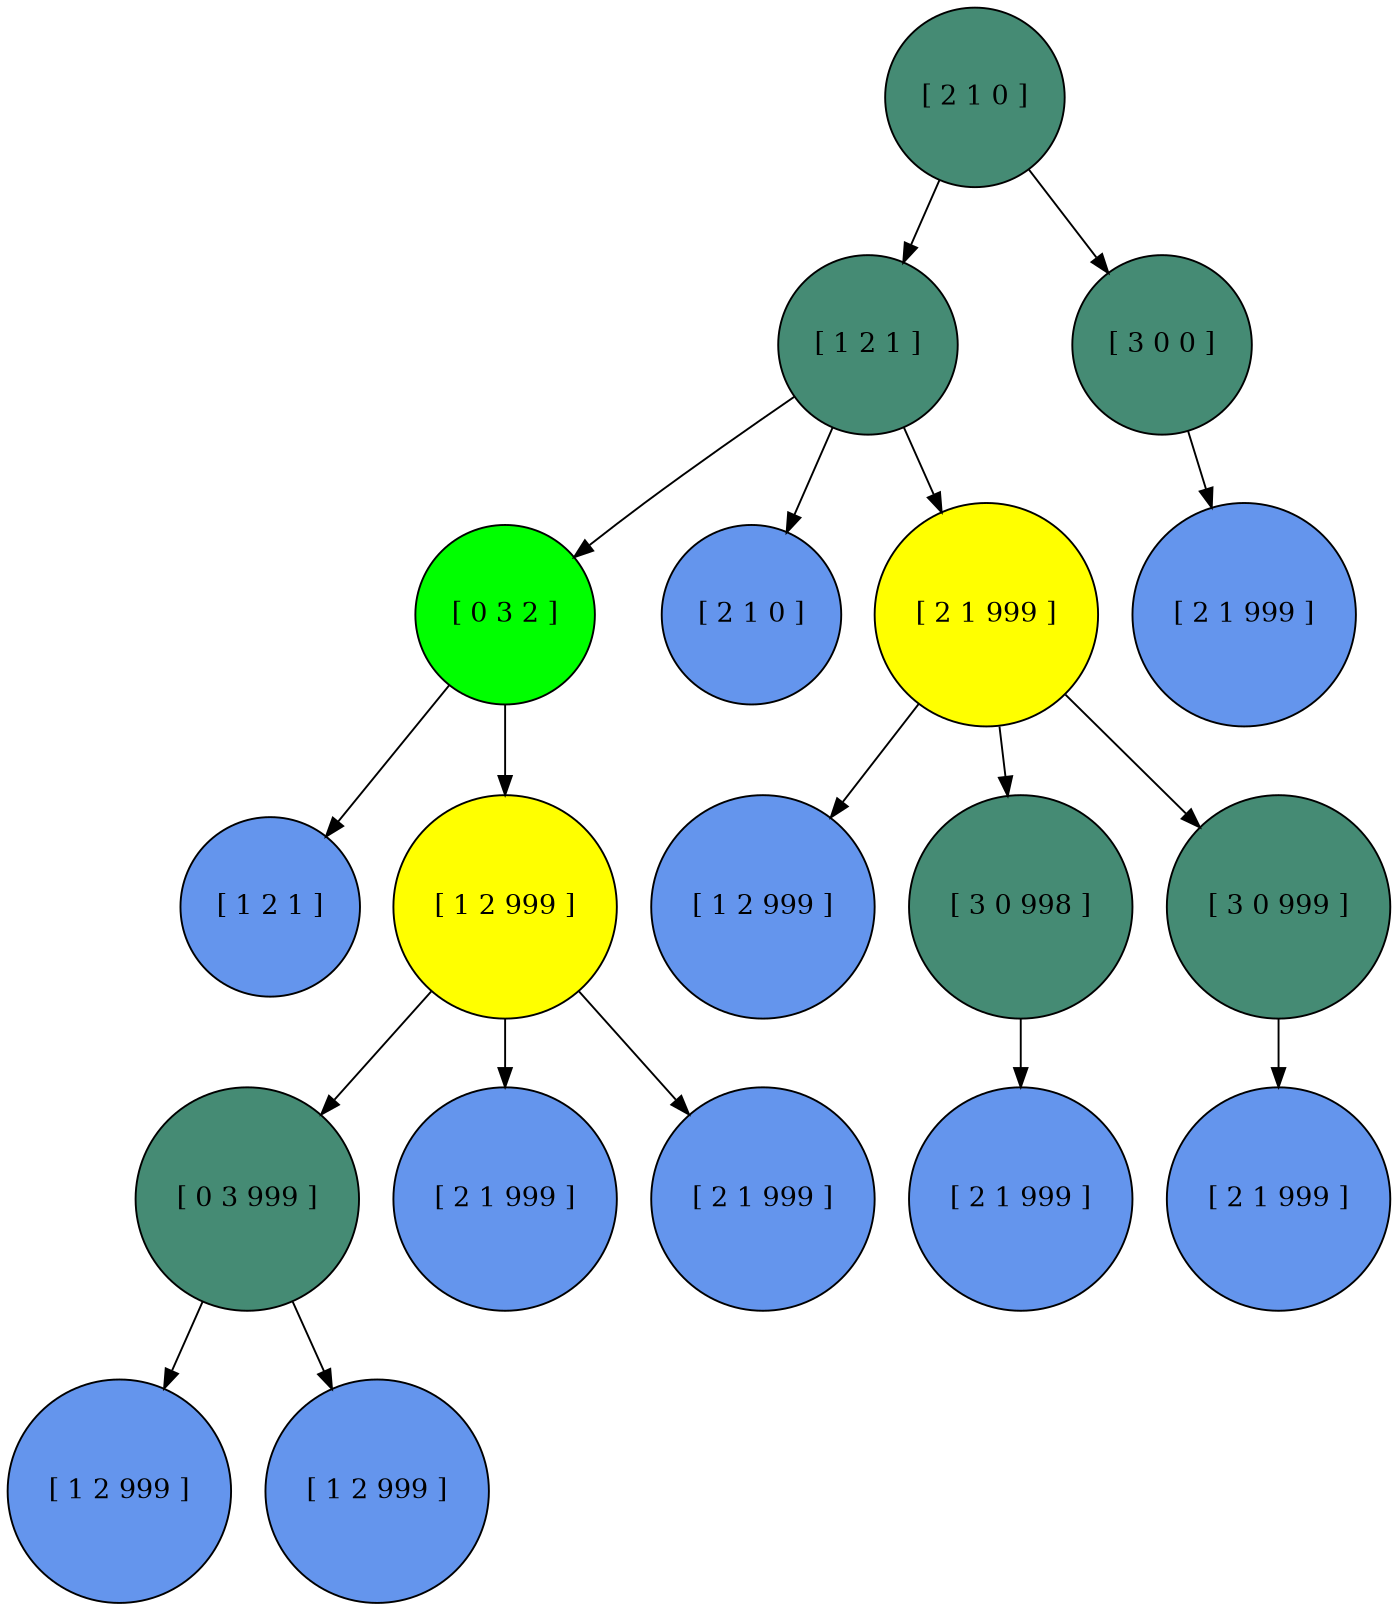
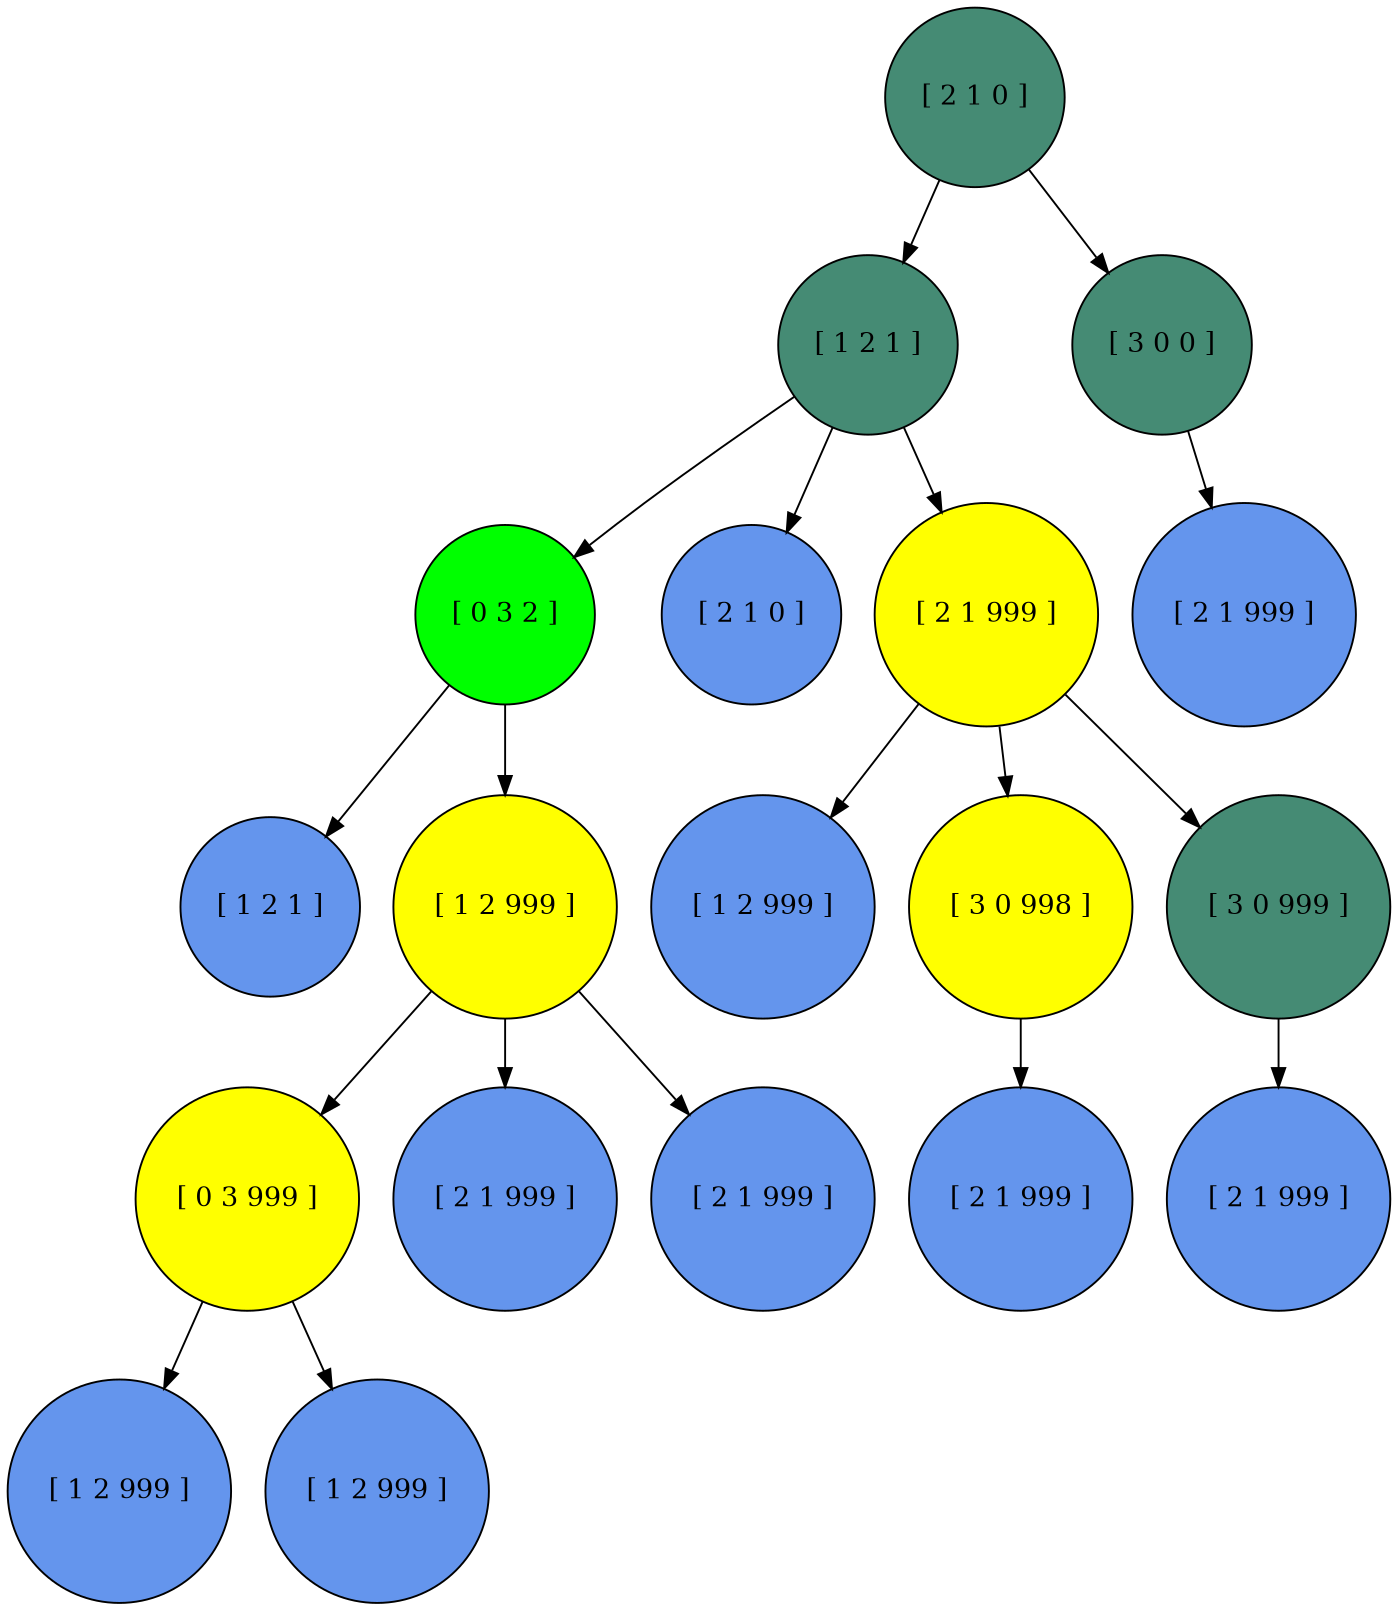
(1021, 907) -> (1021, 907)
(247, 1199) -> (247, 1199)
